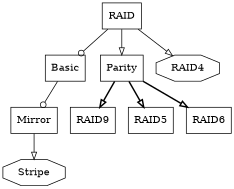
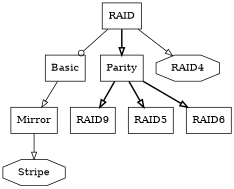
(122, 38) -> (122, 38)
(51, 92) -> (51, 92)
